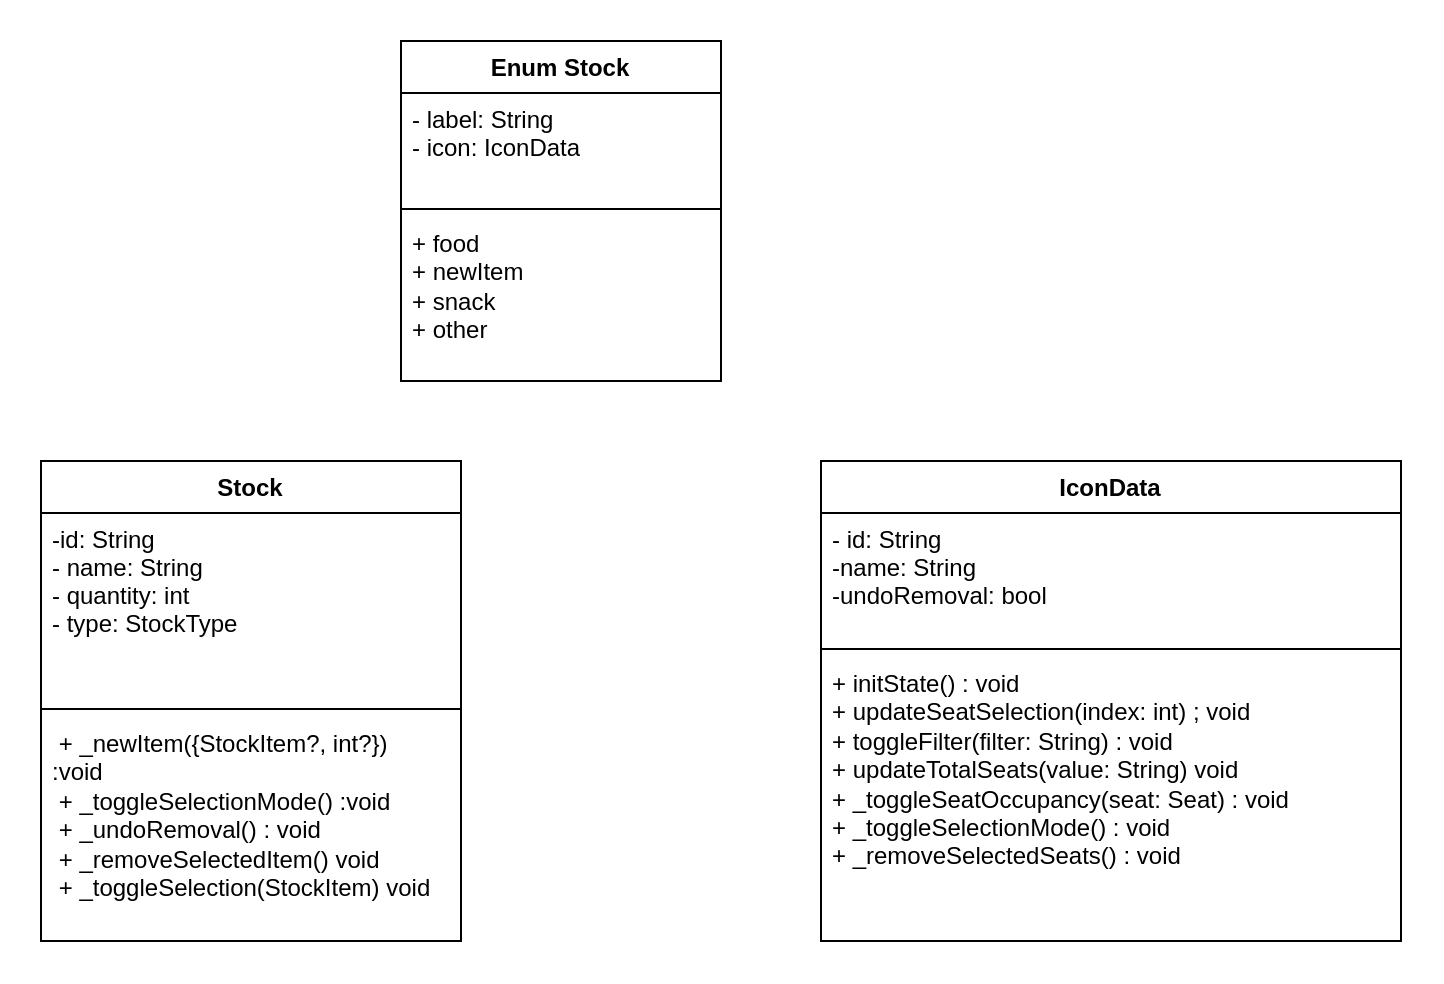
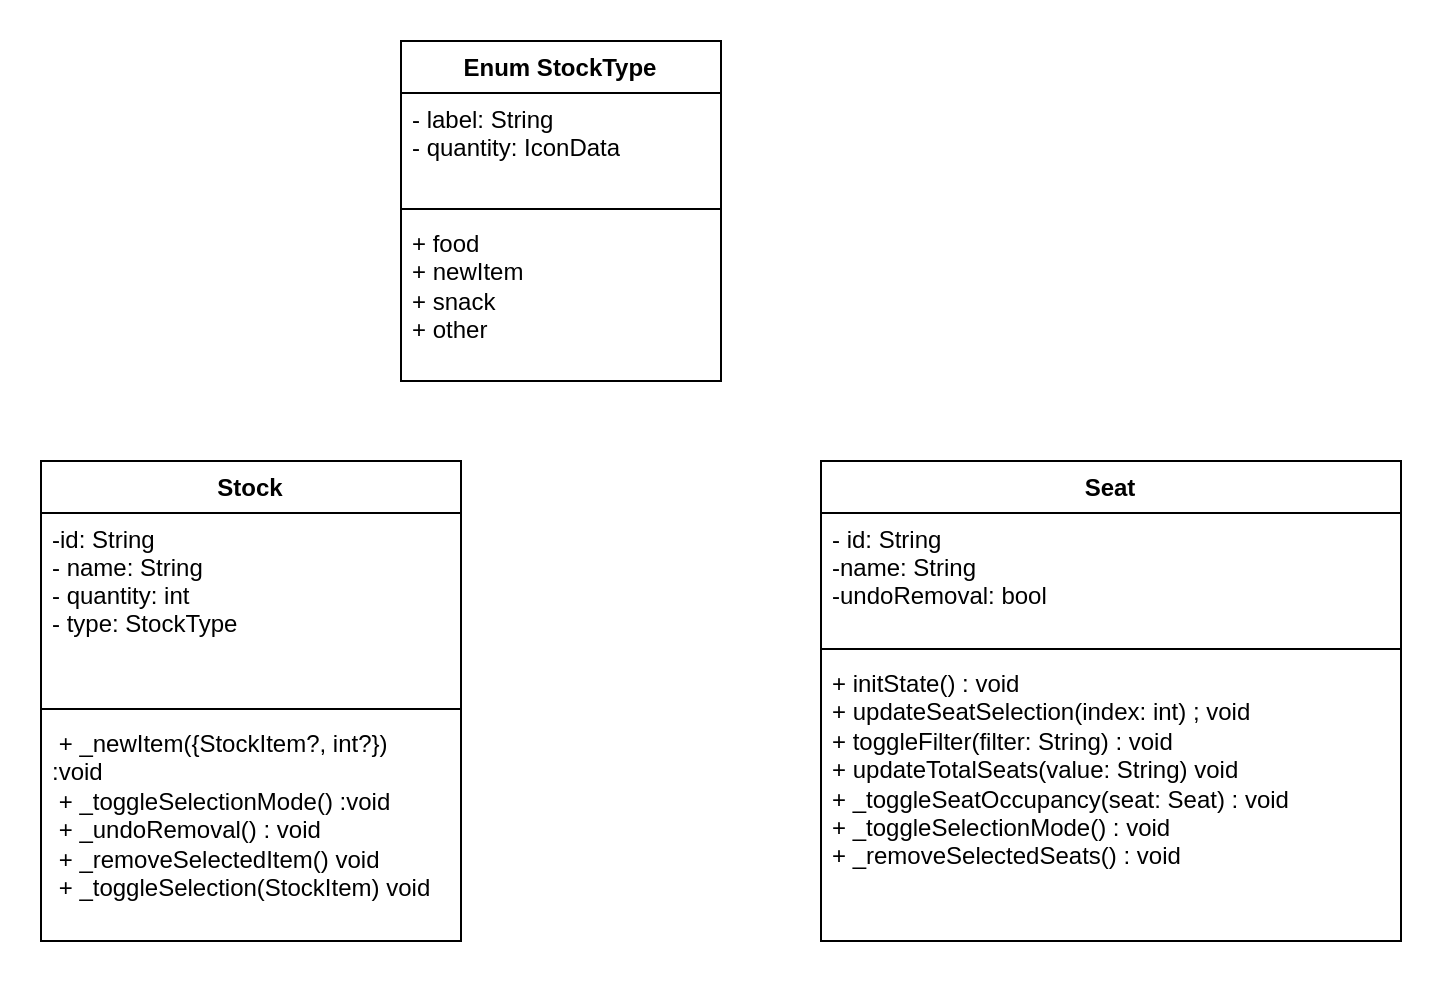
(561, 69) -> (561, 69)
(508, 136) -> (535, 136)
(1110, 488) -> (1110, 488)
